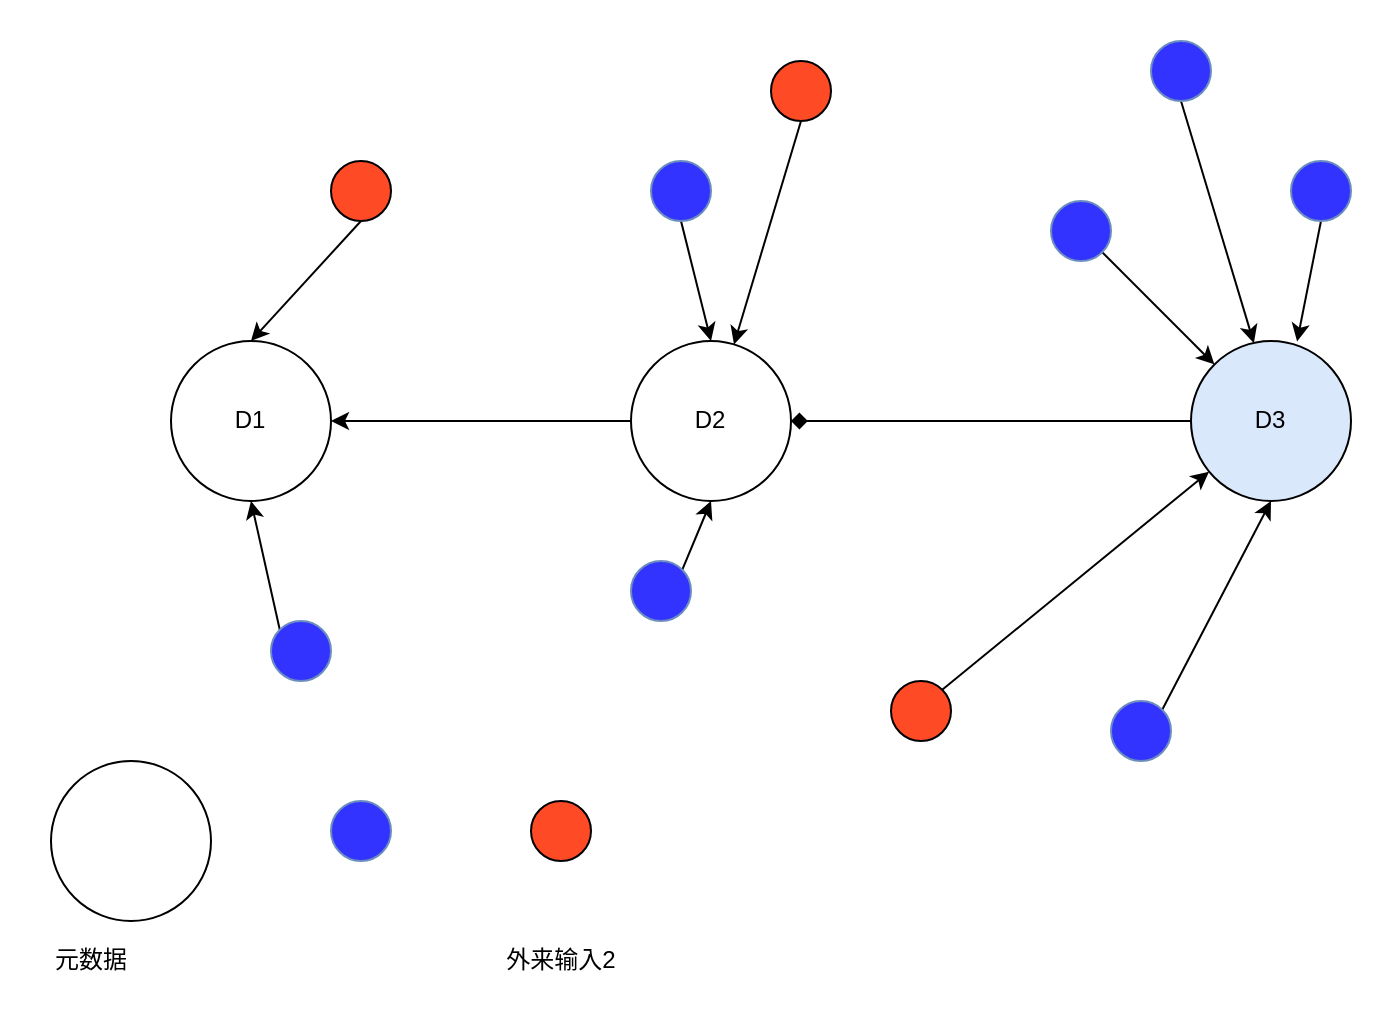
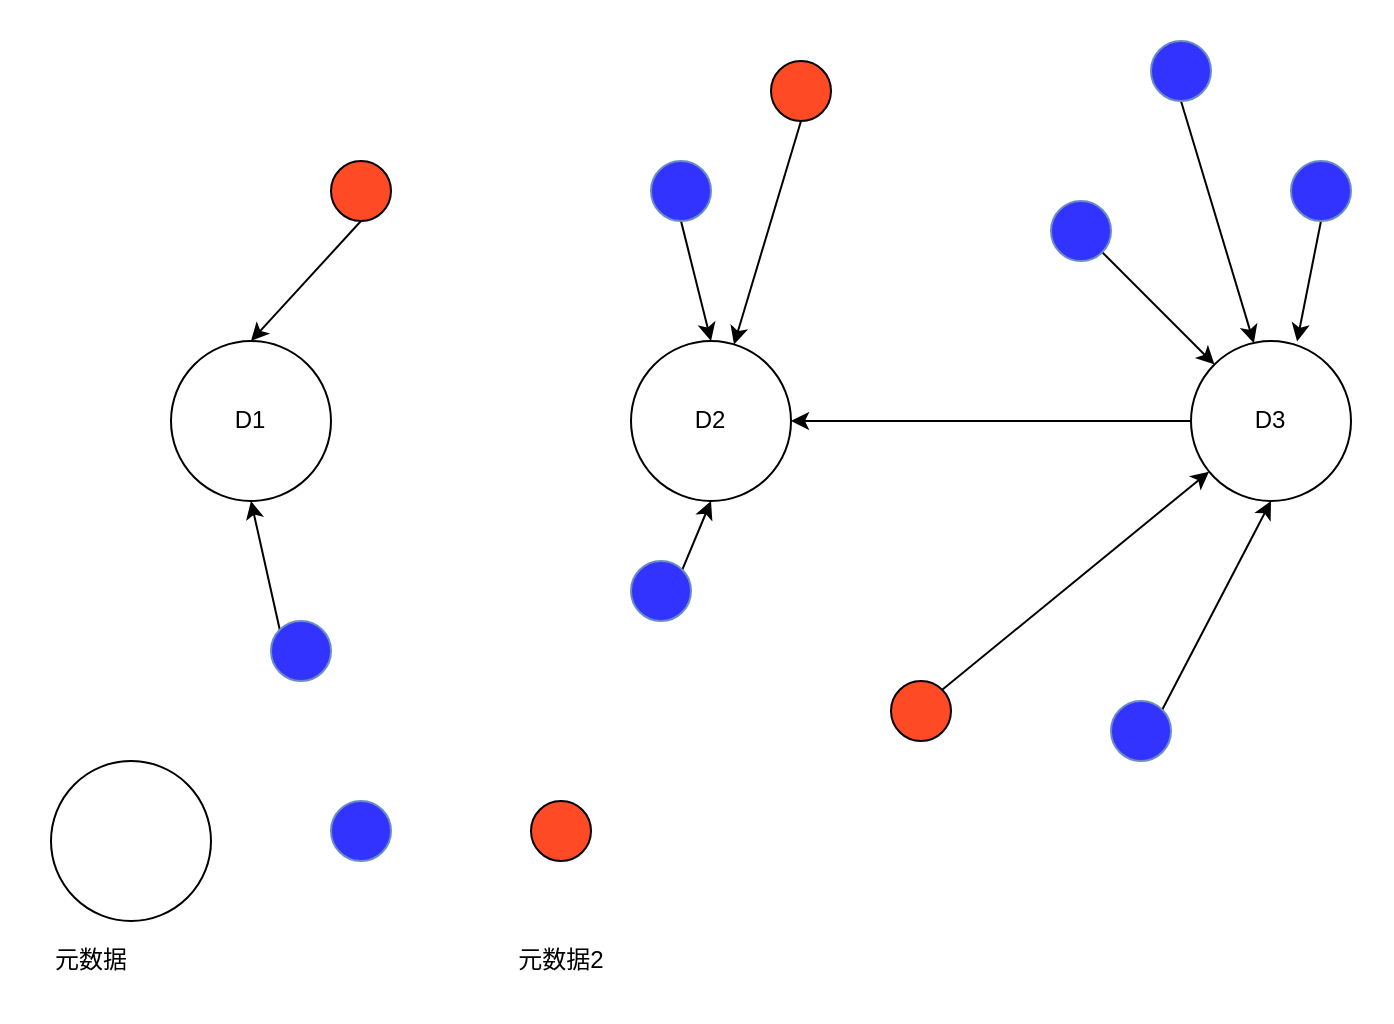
(488, 421) -> none
(807, 421) -> (806, 421)
(1271, 421) -> (1271, 421)
(562, 961) -> (562, 961)
